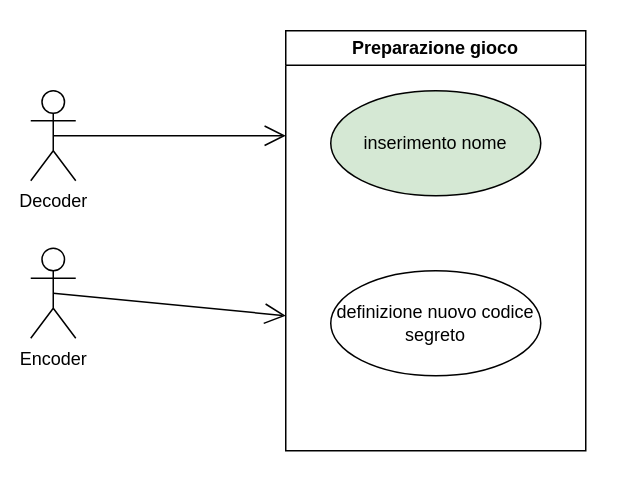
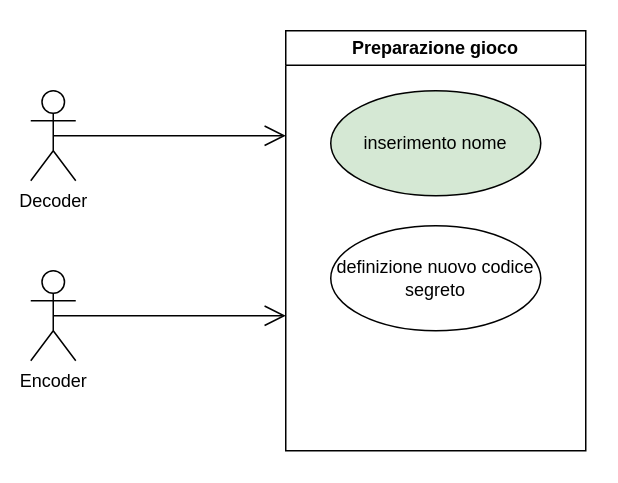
(53, 293) -> (53, 316)
(436, 323) -> (436, 278)
